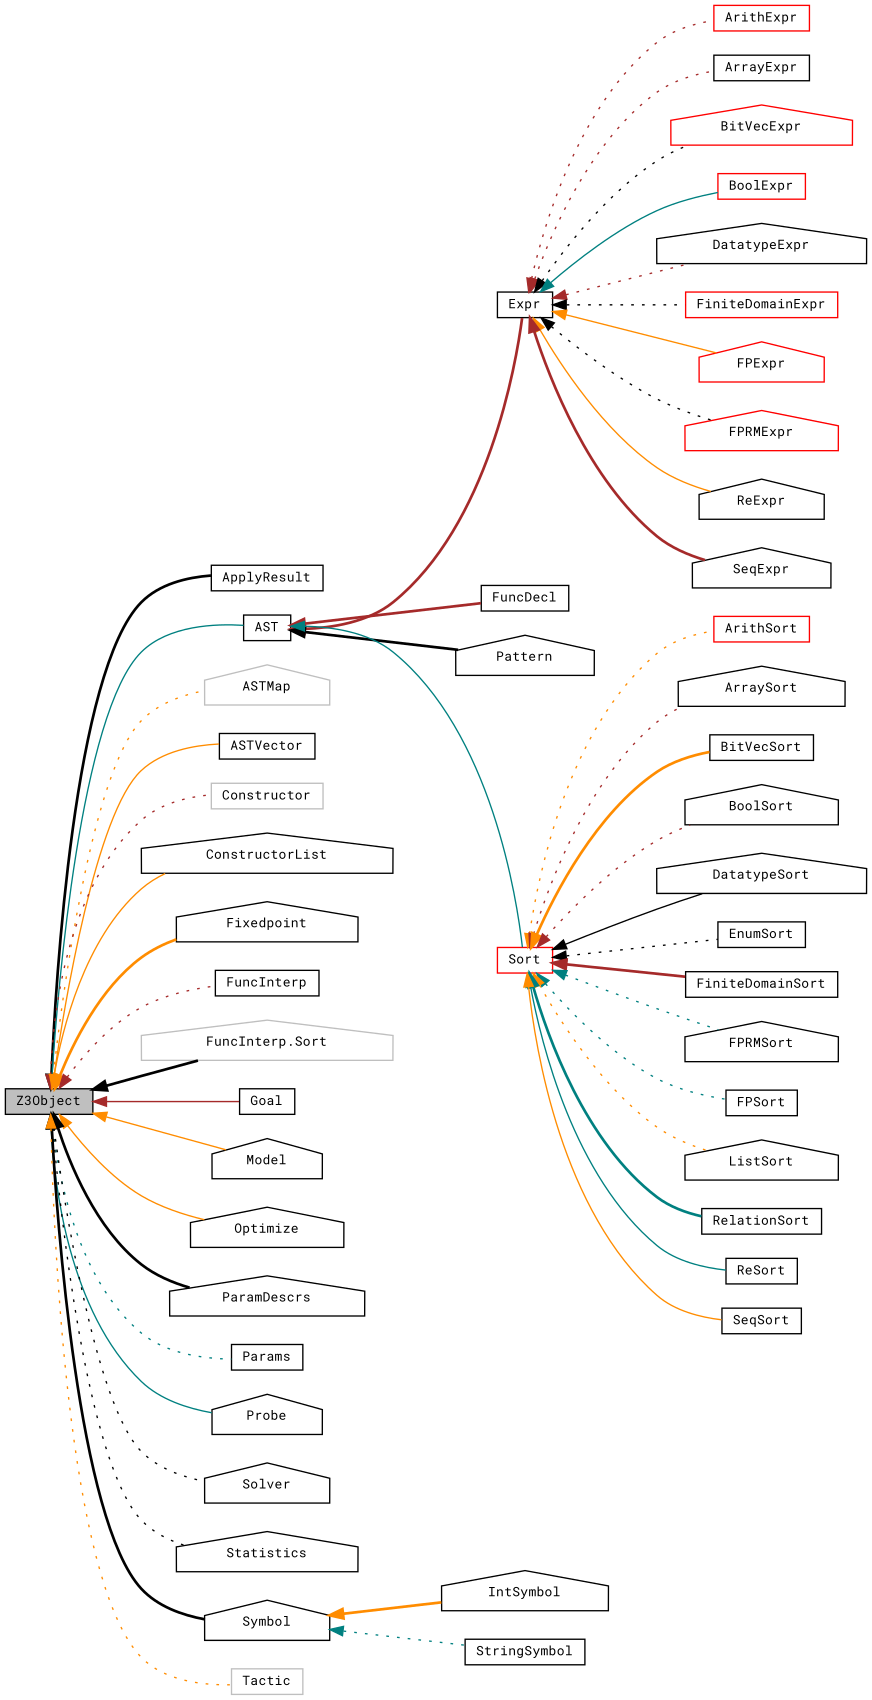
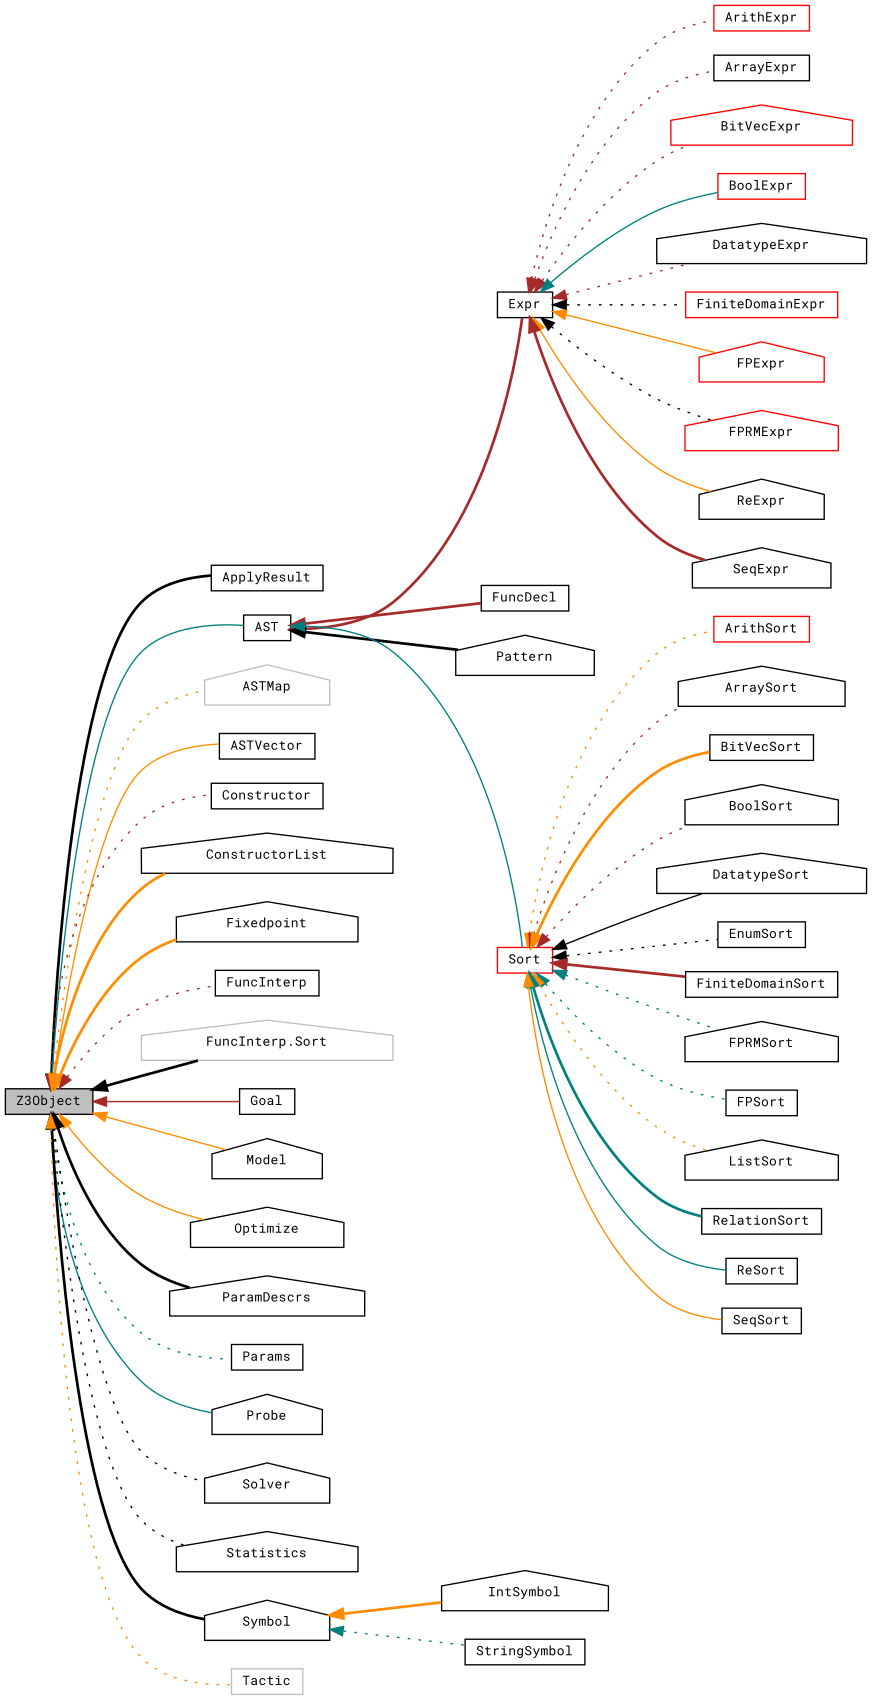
(606, 203) -> (606, 203)
(267, 796) -> (267, 796)
(89, 962) -> (89, 962)
